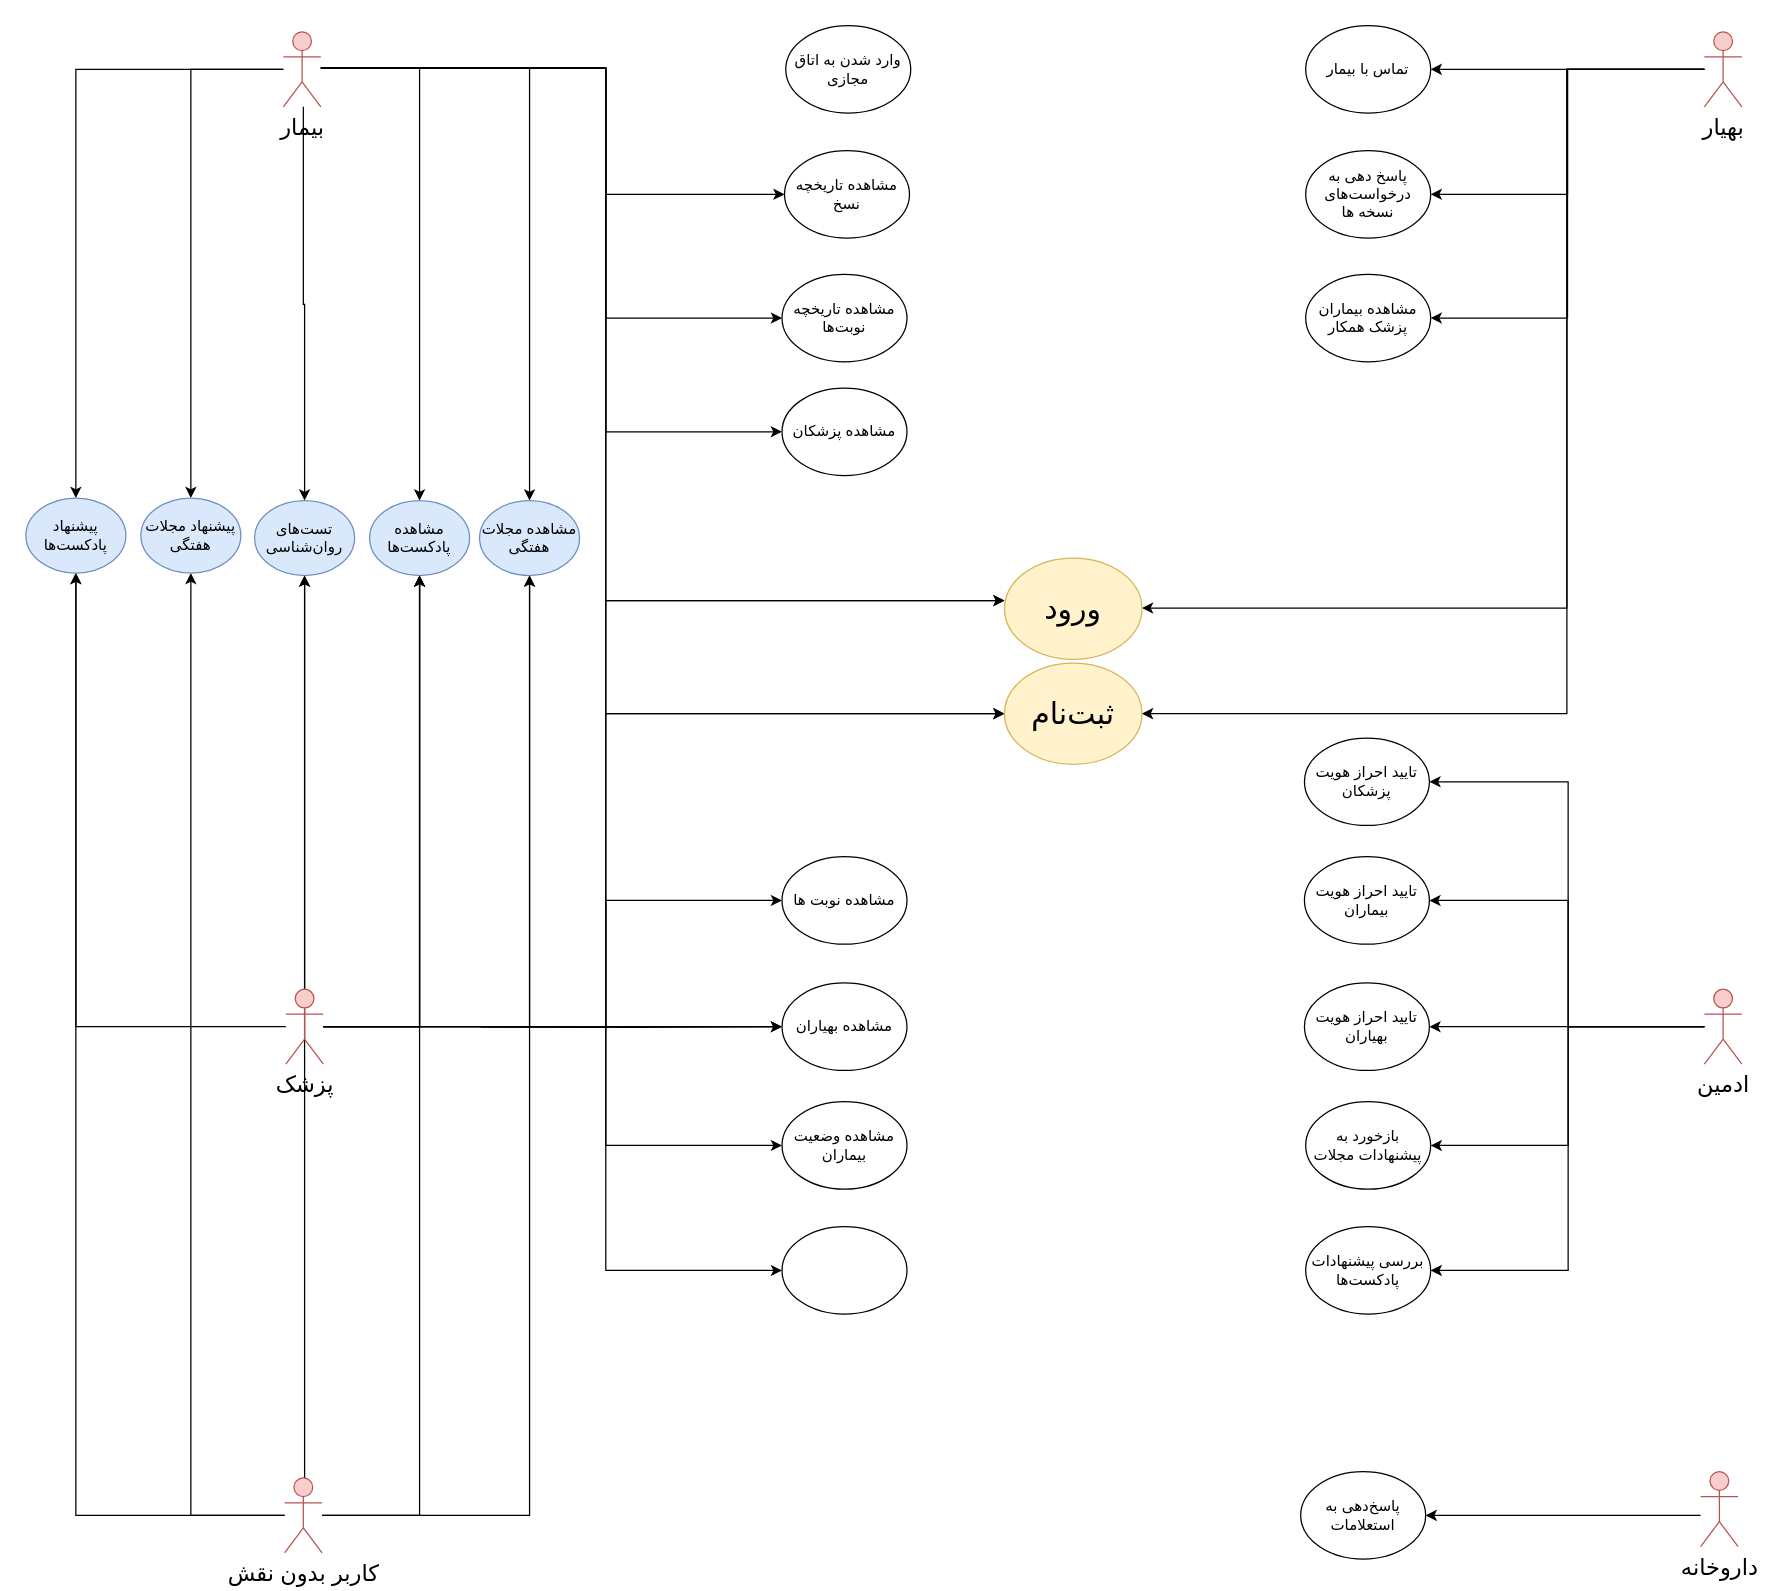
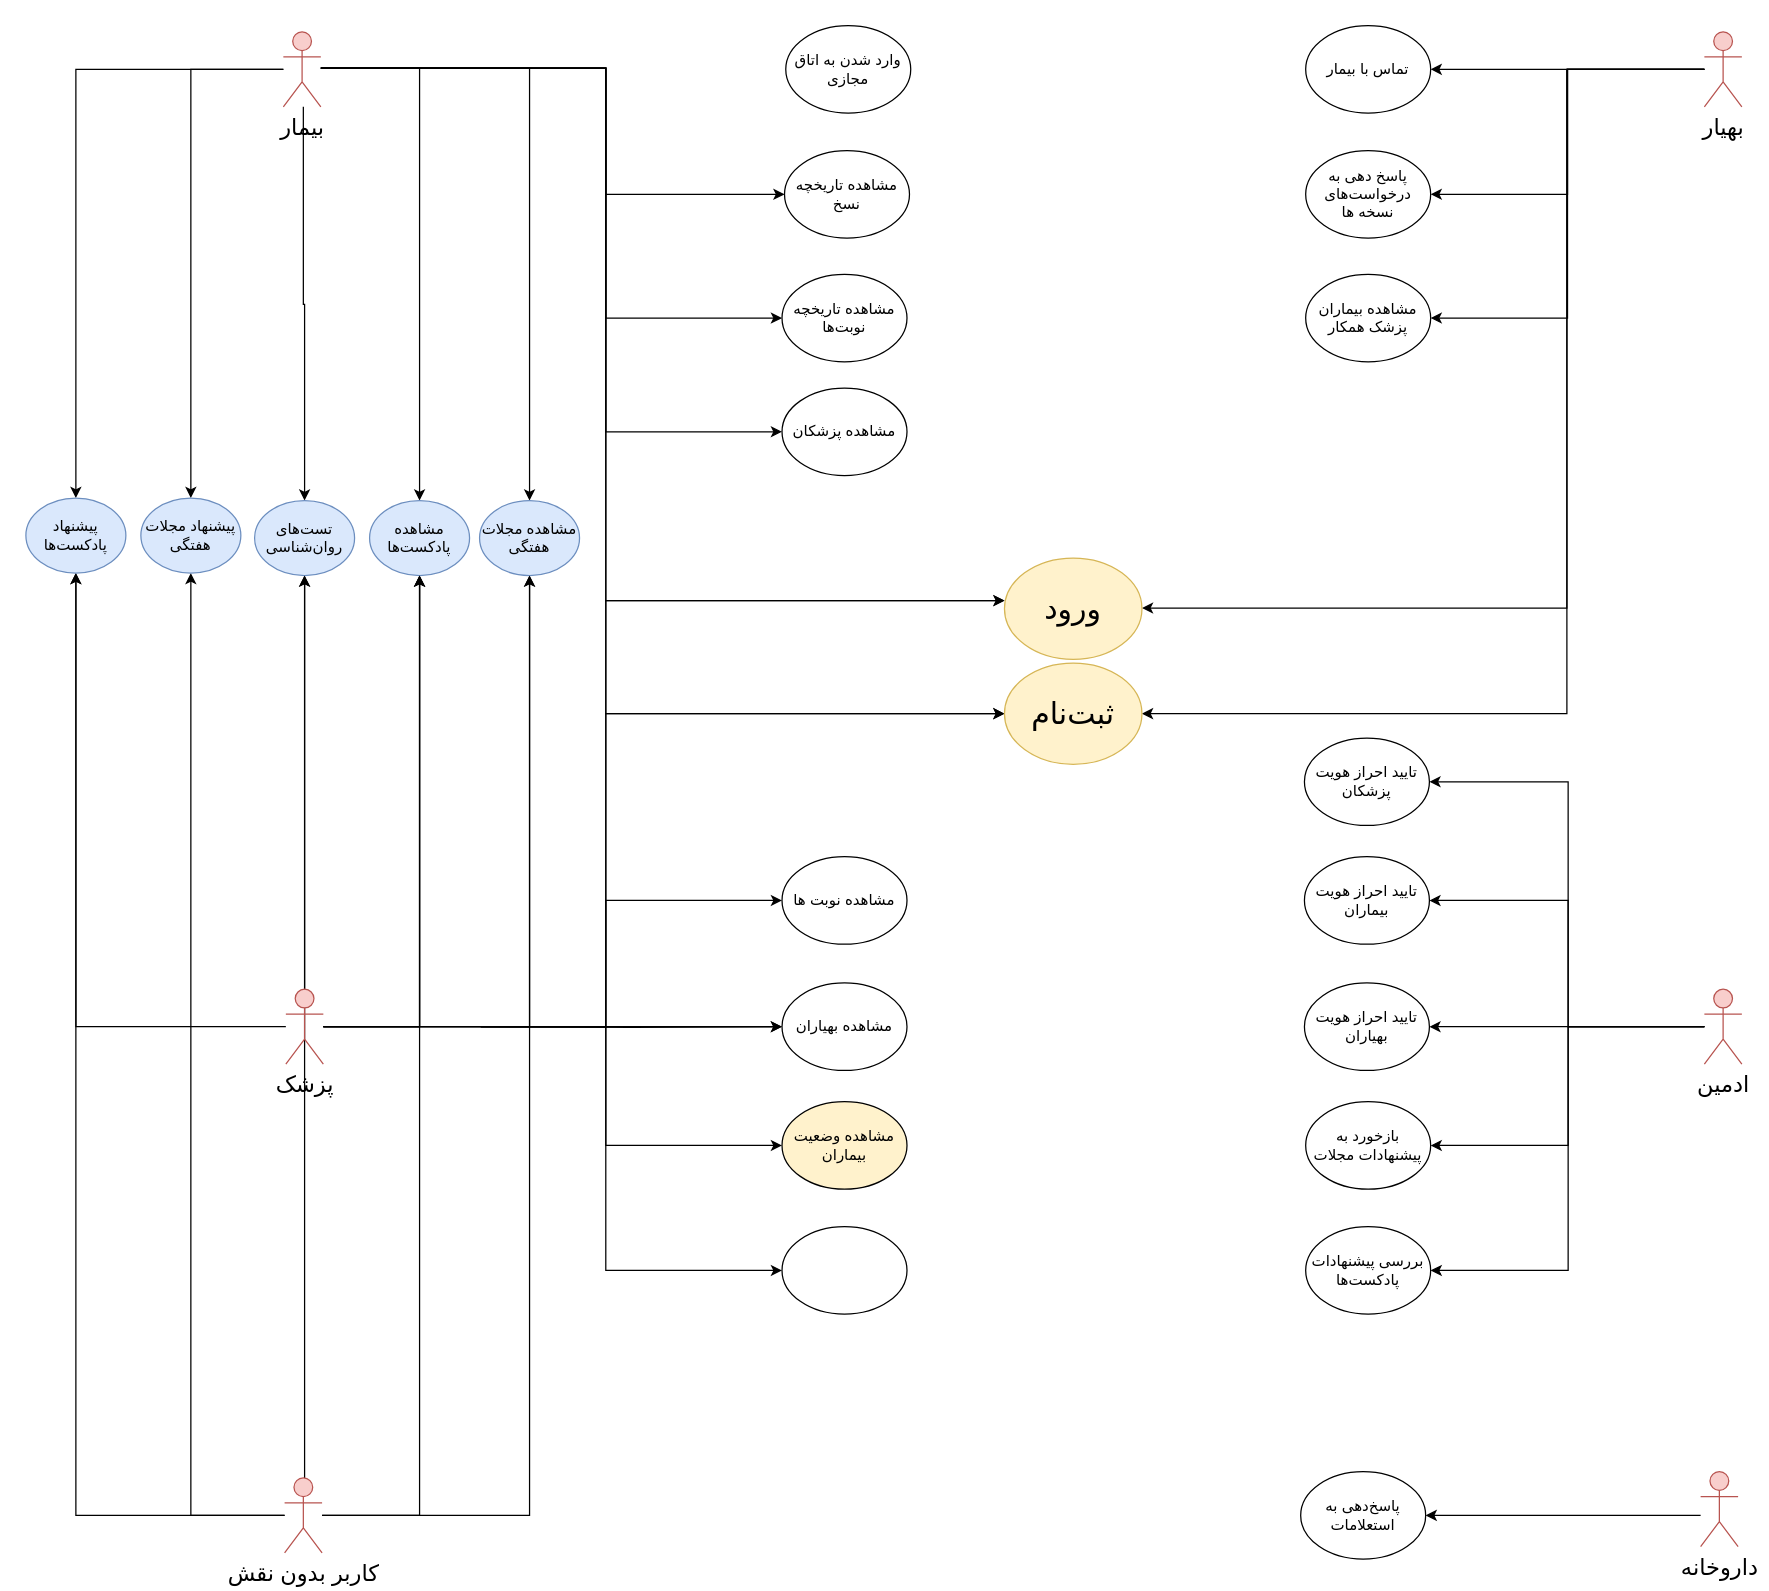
(844, 1146) -> (844, 1146)
